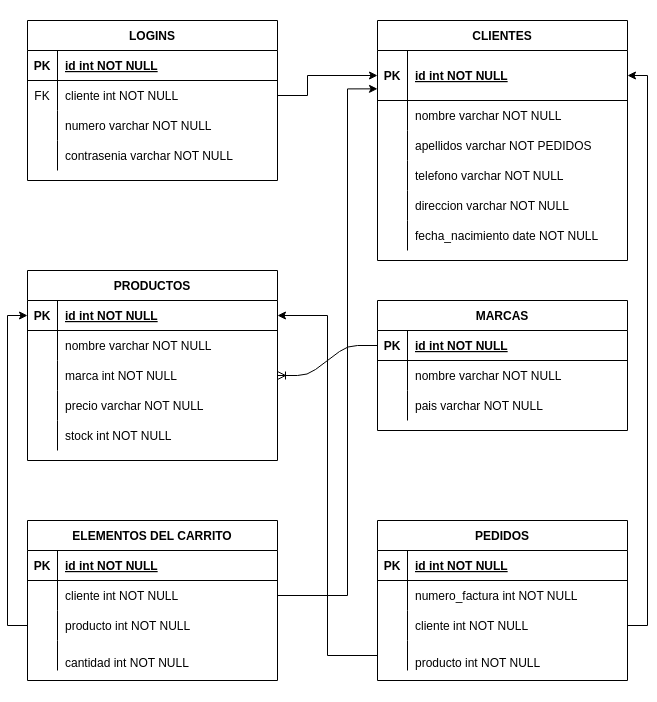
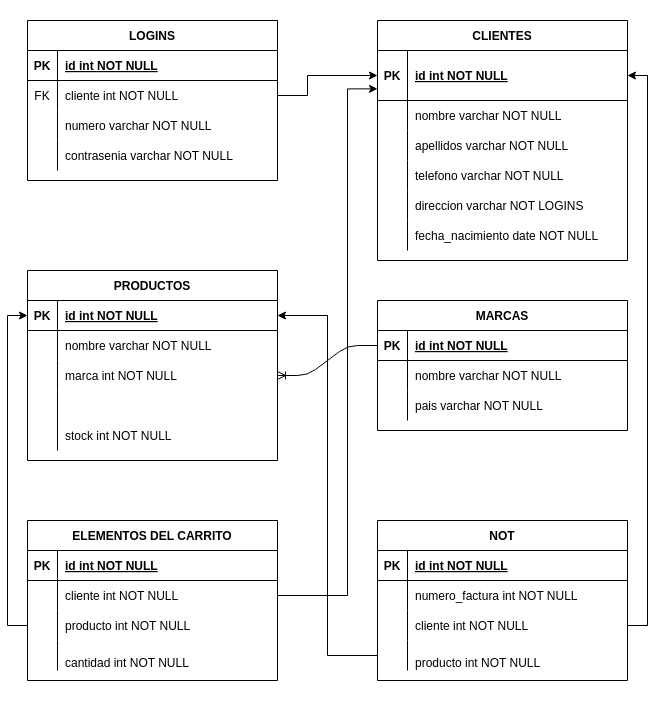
(503, 146) -> (493, 146)
(495, 206) -> (501, 206)
(168, 406) -> none
(502, 536) -> (502, 536)
